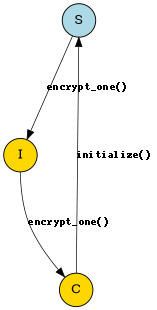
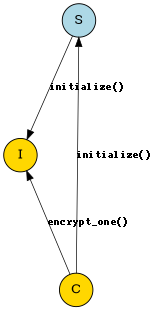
(88, 88) -> (88, 88)
(30, 225) -> (50, 227)
